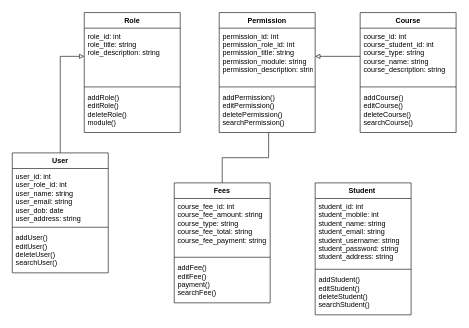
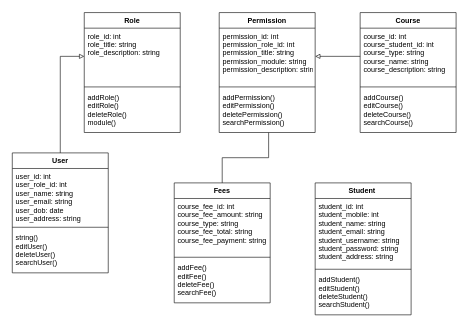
(34, 238) -> (31, 238)
(194, 268) -> (194, 268)
